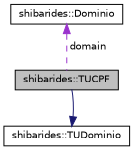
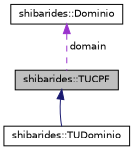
(73, 103) -> (60, 113)
